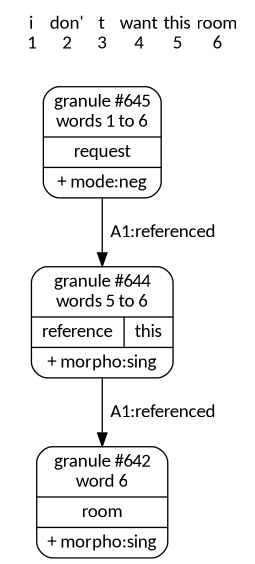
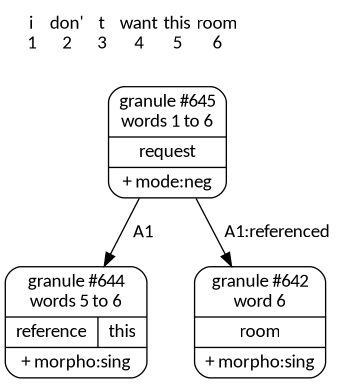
(163, 232) -> (144, 232)
(102, 405) -> (211, 226)
